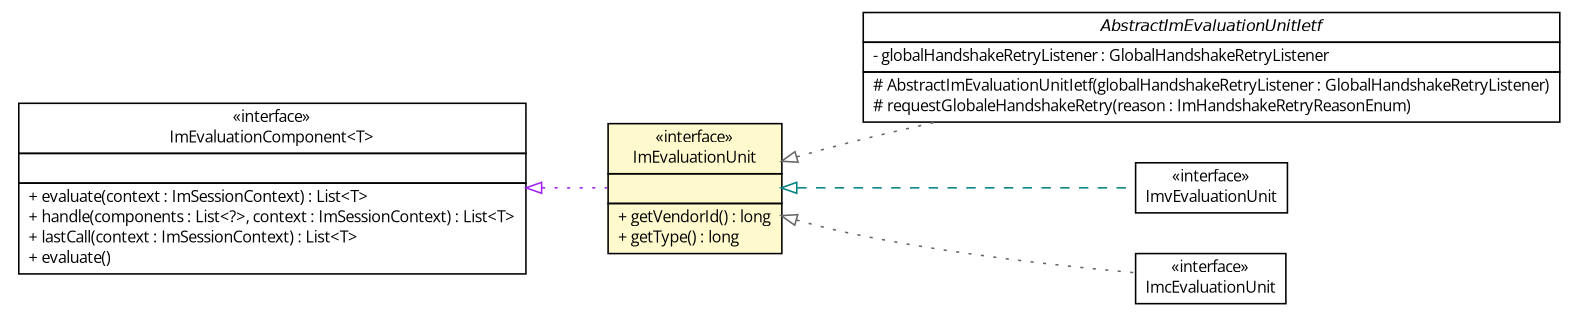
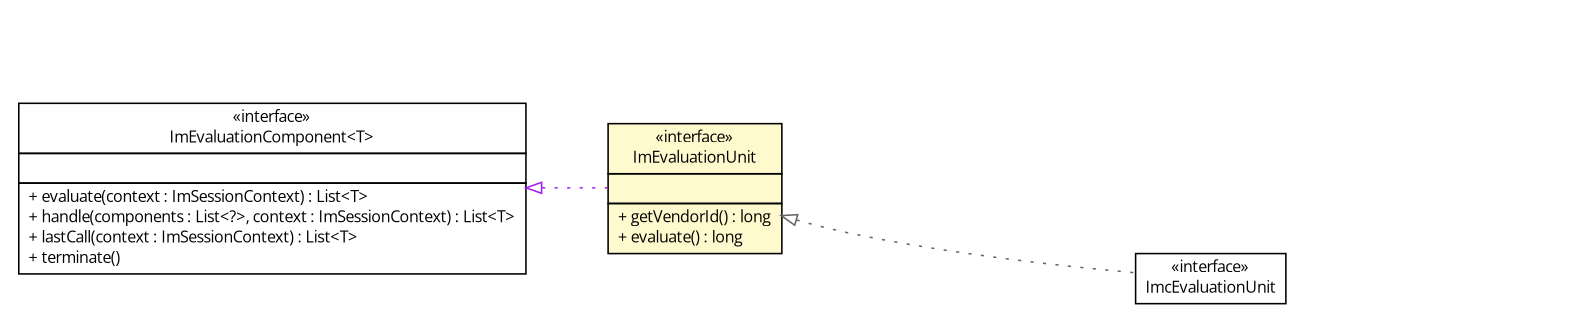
(1211, 67) -> none
(1211, 188) -> none
(679, 238) -> (681, 238)
(70, 258) -> (75, 258)
